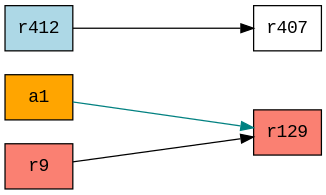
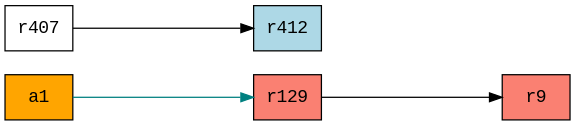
(157, 28) -> (157, 28)
(157, 150) -> (405, 97)
